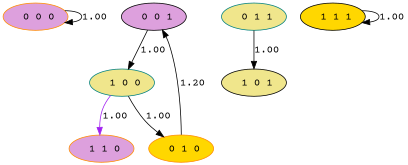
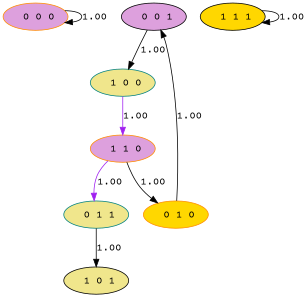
(193, 83) -> (190, 116)
(141, 116) -> (137, 182)
none -> (97, 175)
